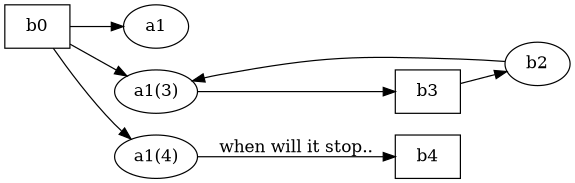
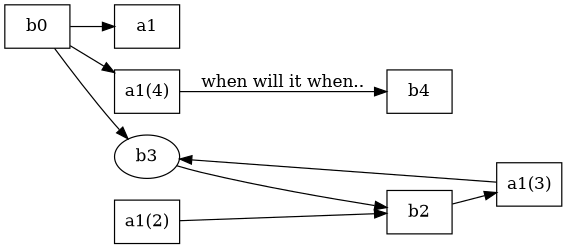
(156, 27) -> (147, 27)
(93, 57) -> (86, 90)
(538, 64) -> (420, 212)
(156, 92) -> (529, 184)
(428, 92) -> (147, 157)
(296, 148) -> (283, 83)
(156, 157) -> (147, 92)
none -> (147, 222)
